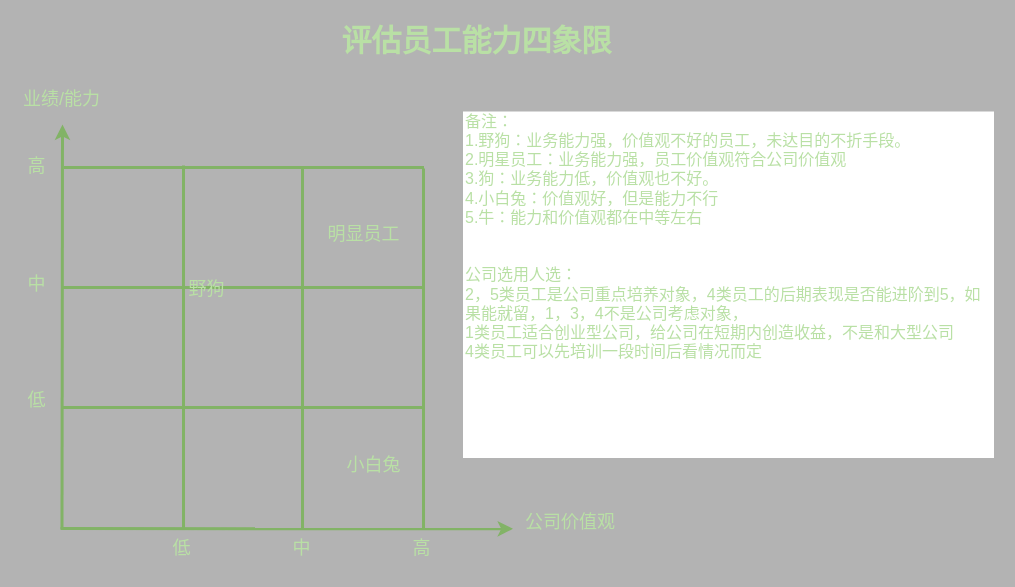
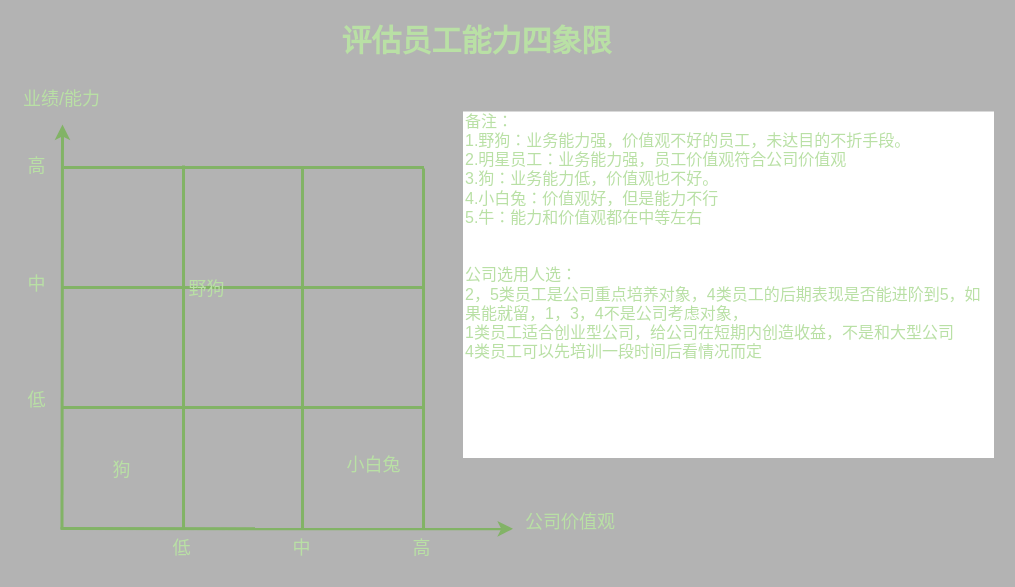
(364, 237) -> none
none -> (121, 473)
